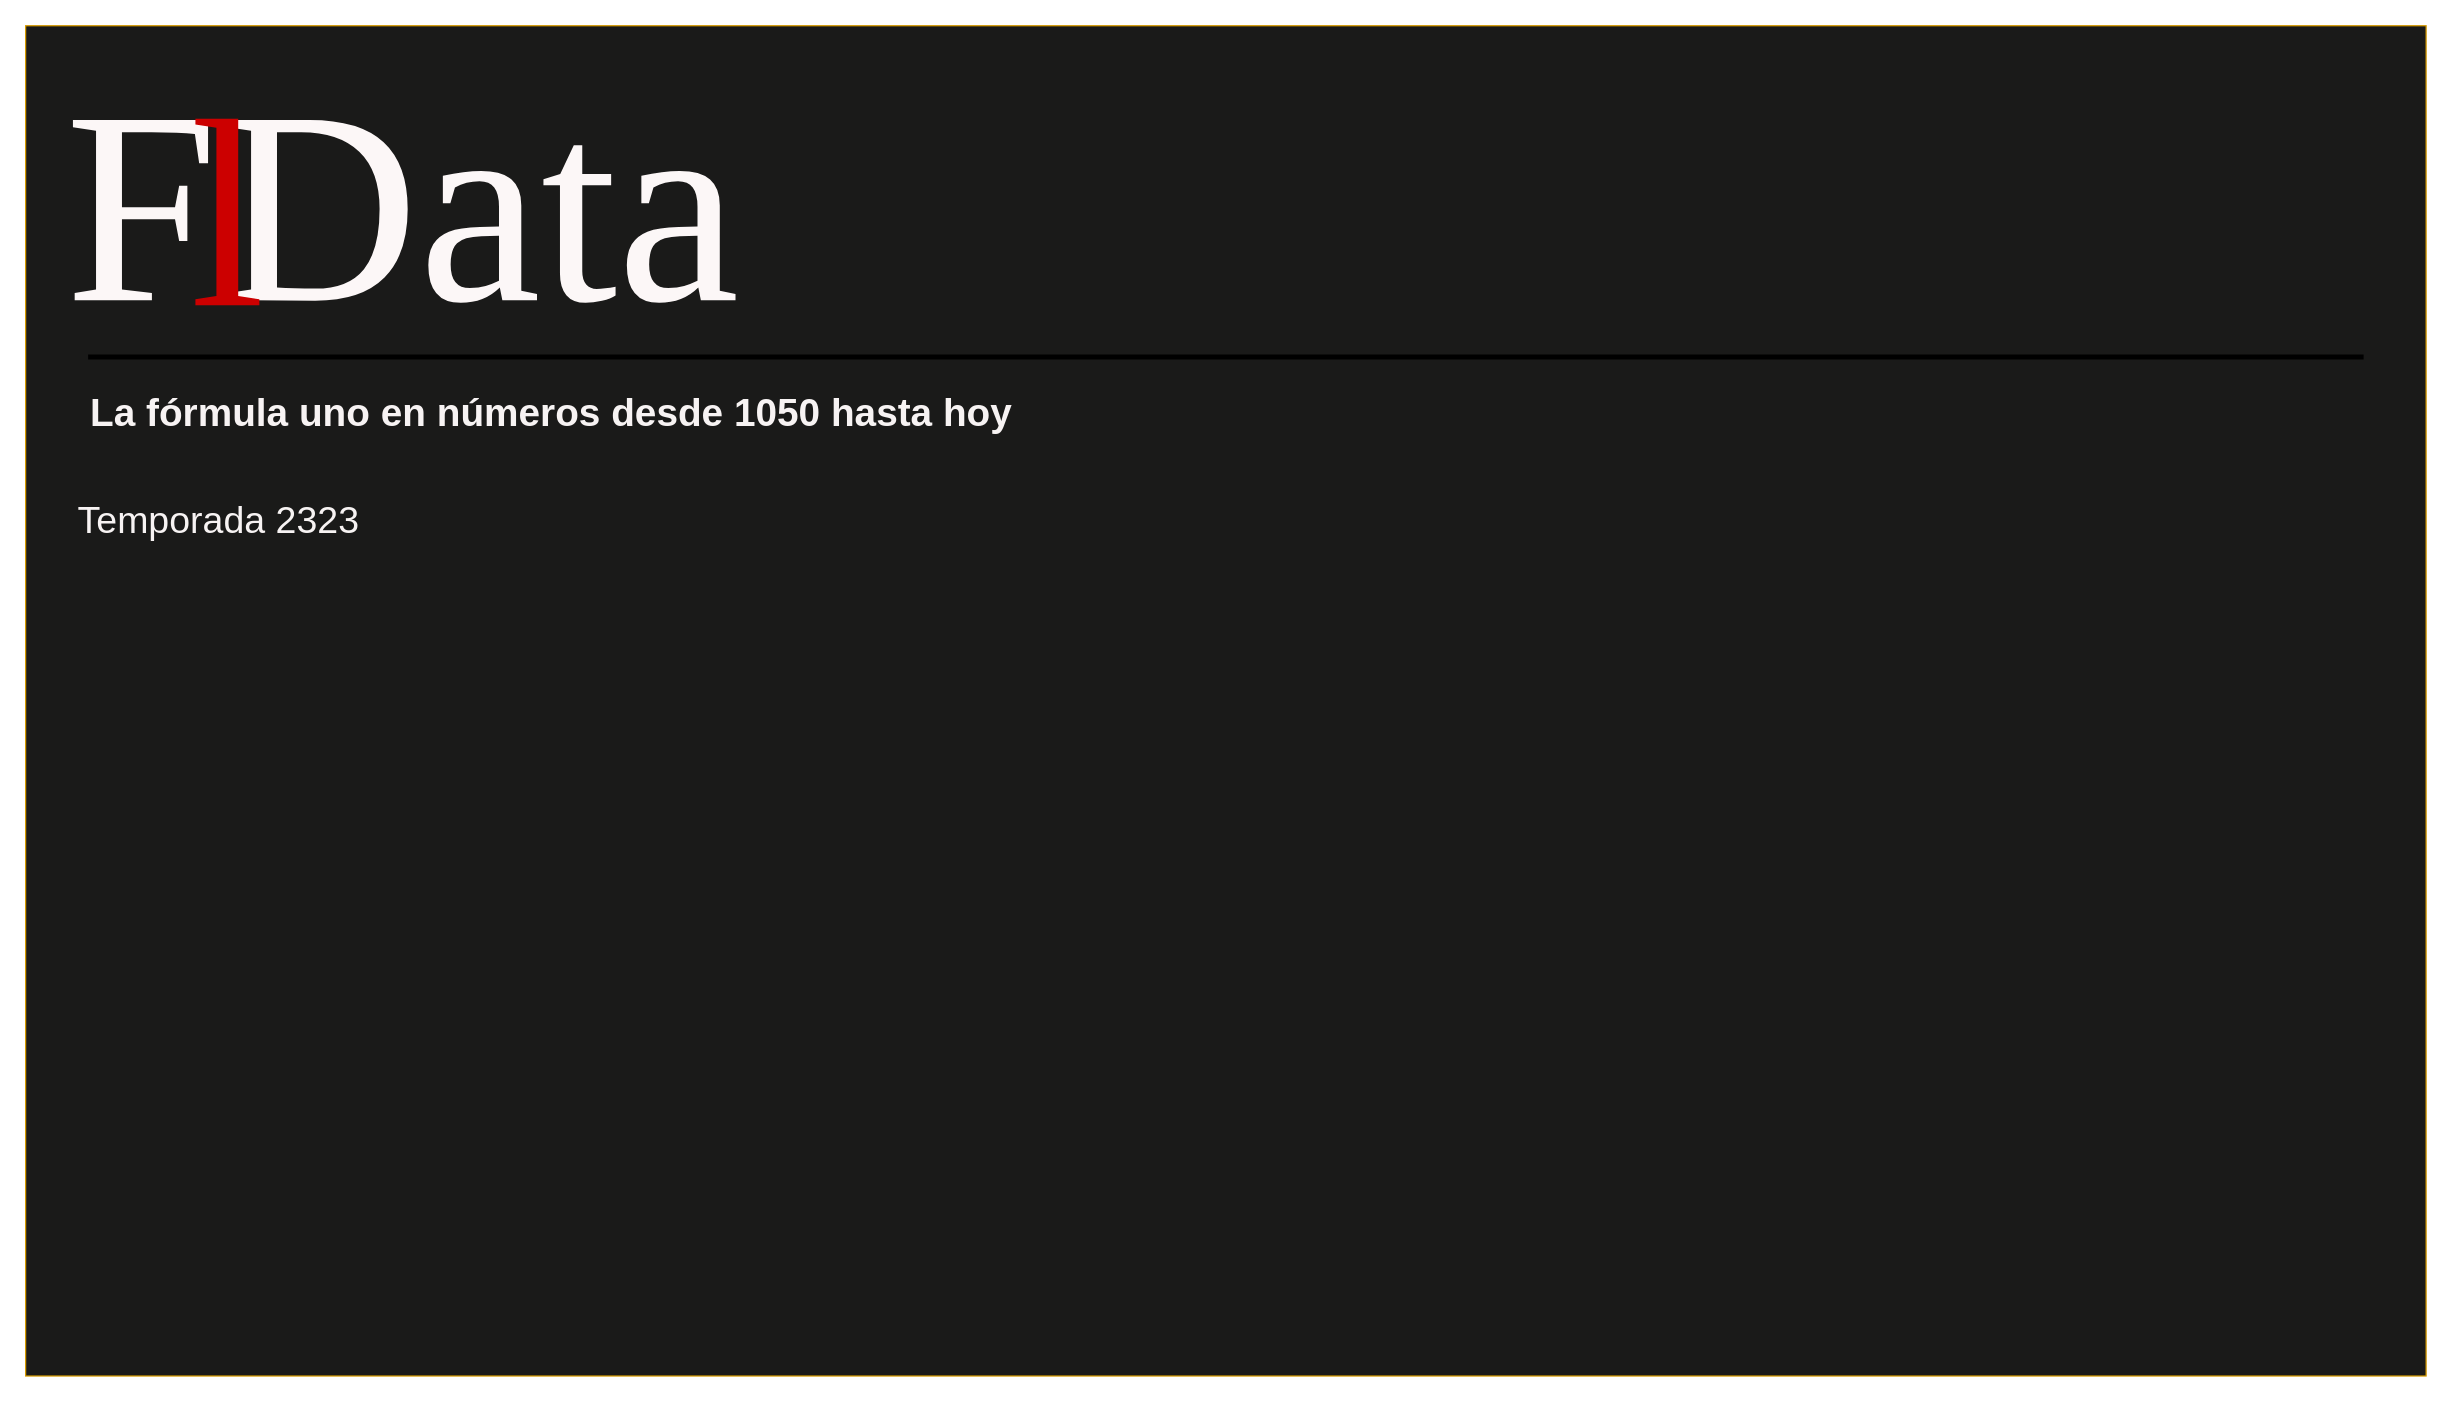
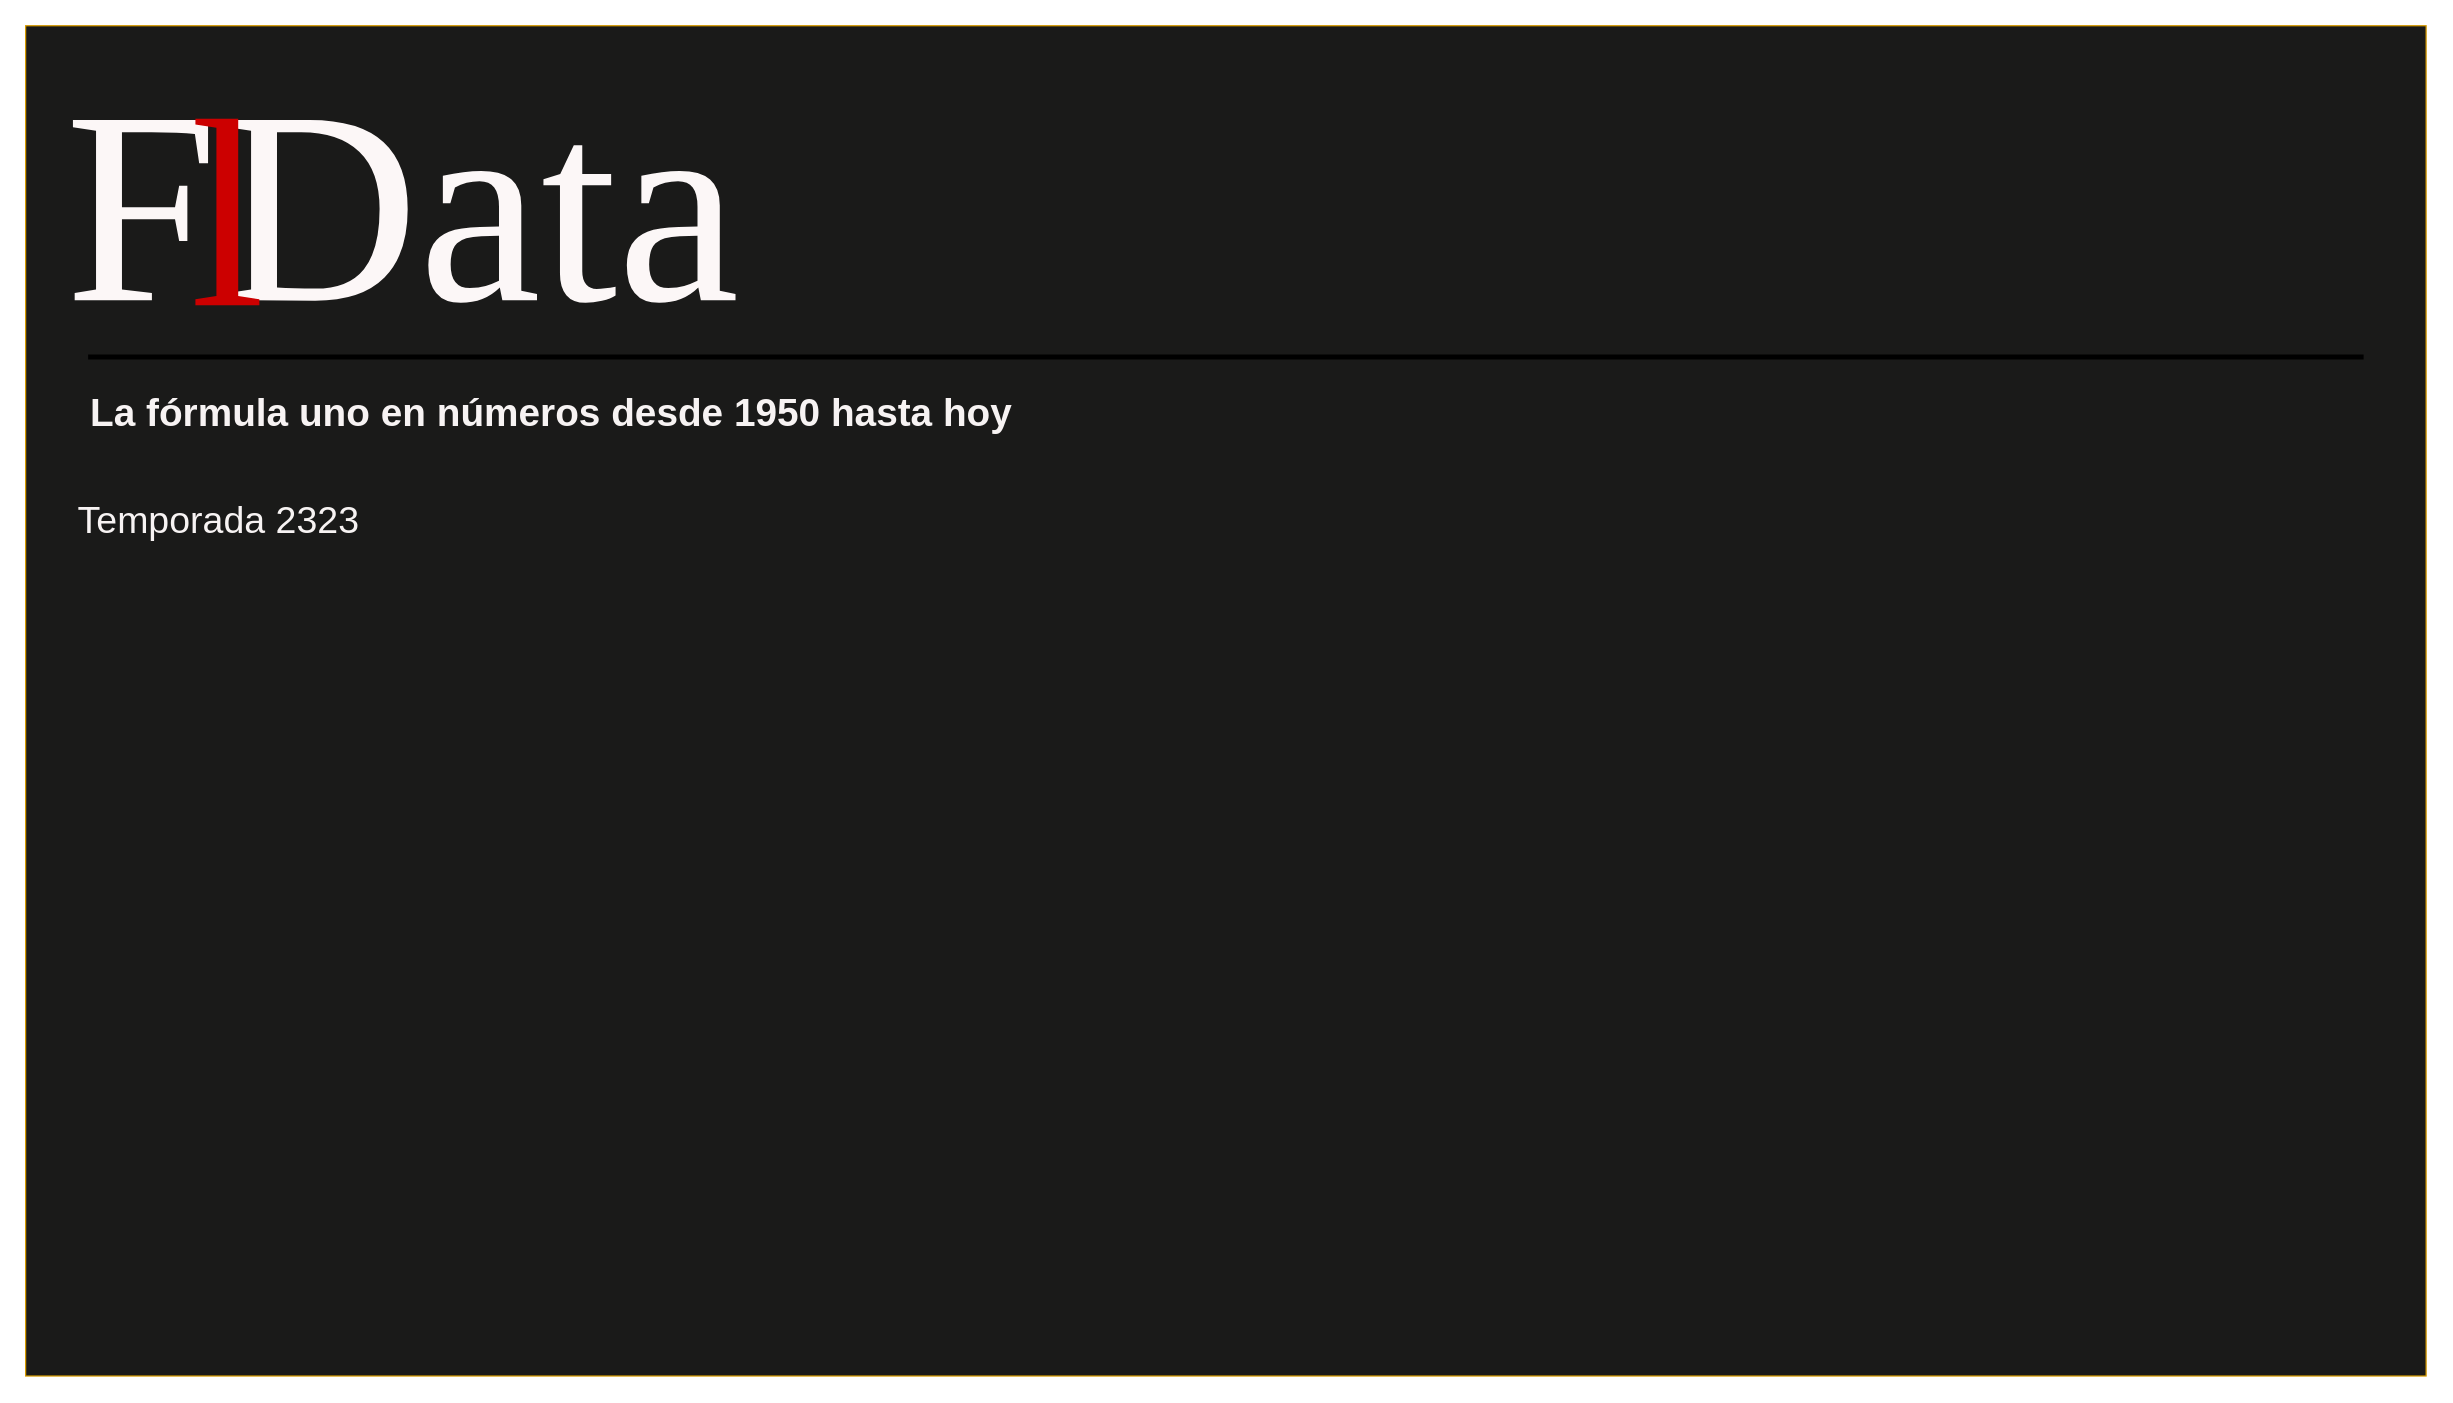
(544, 413) -> (544, 413)
